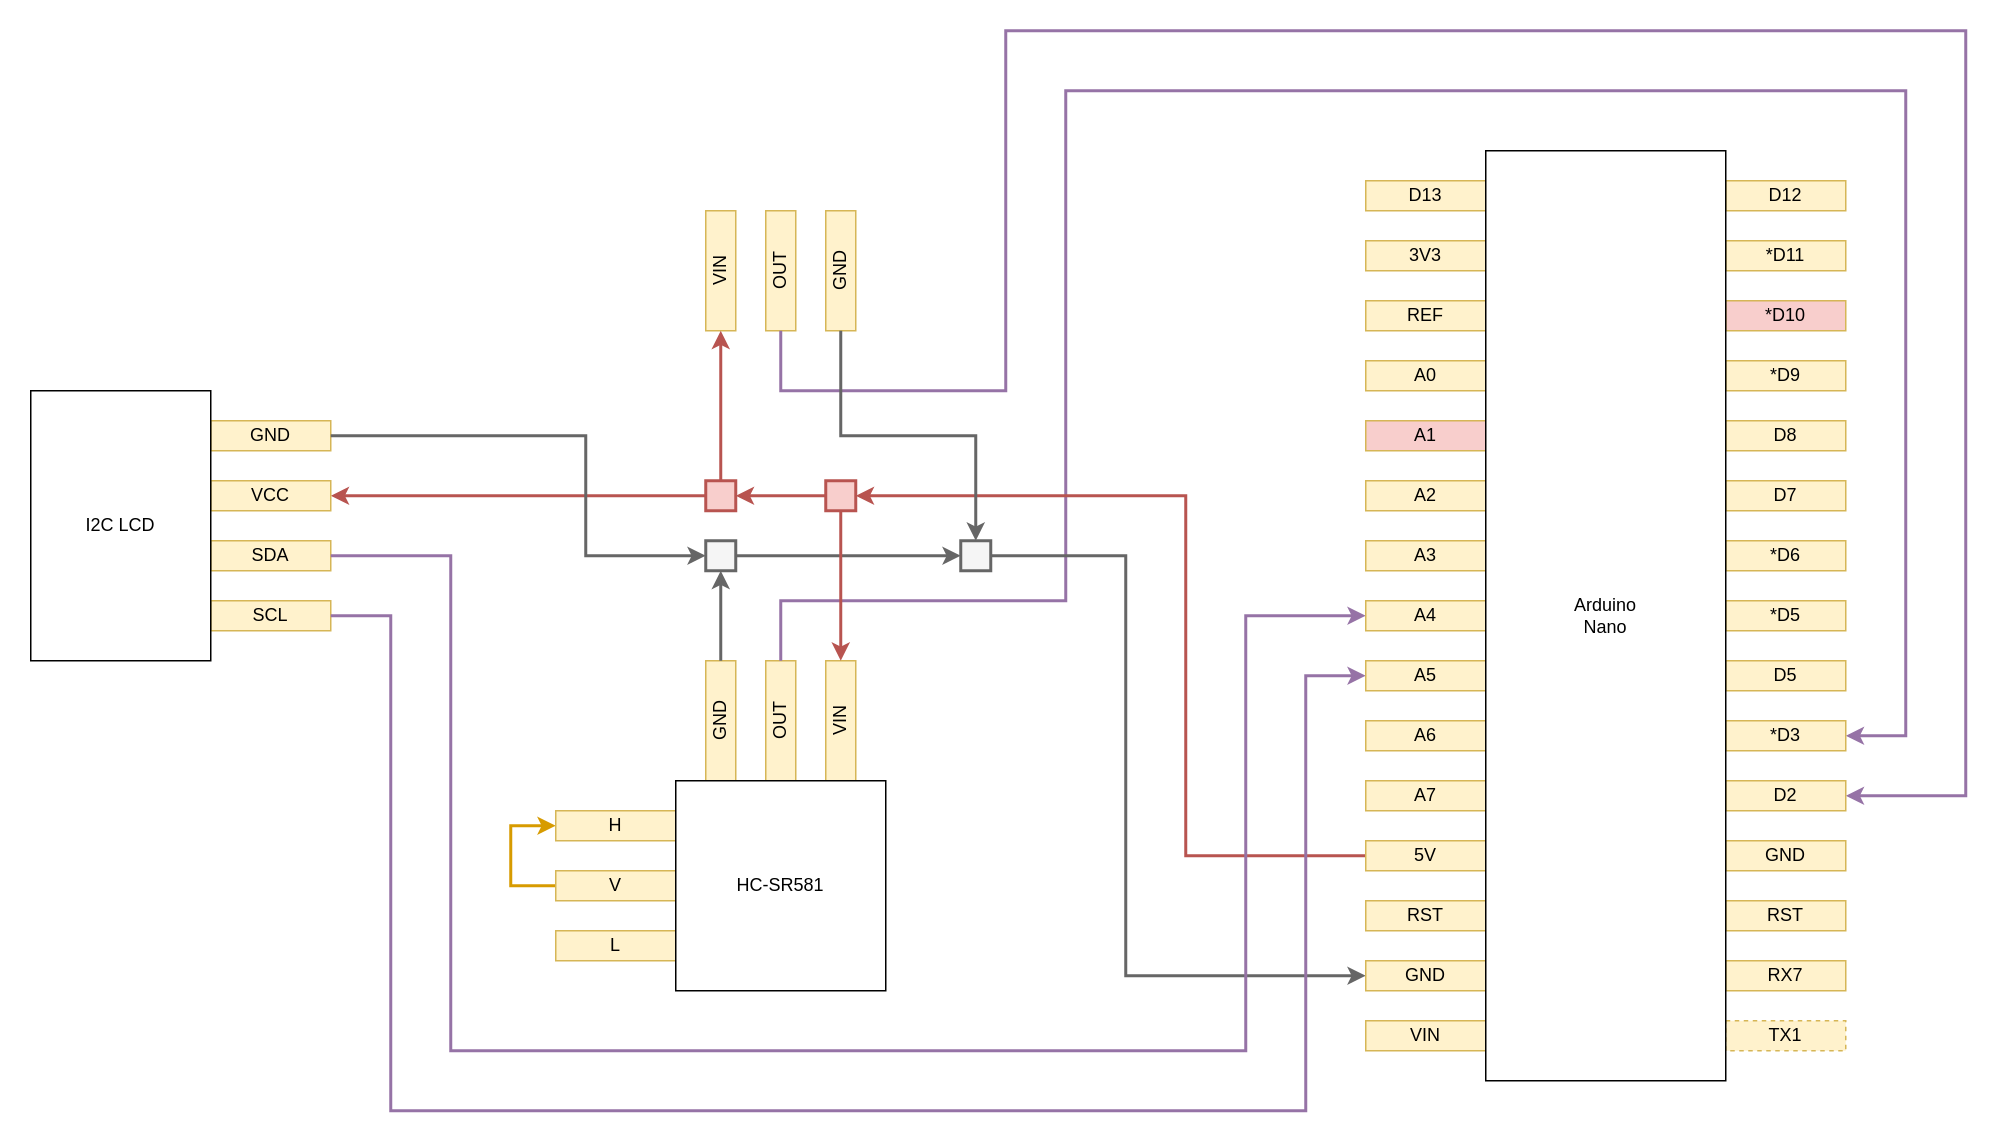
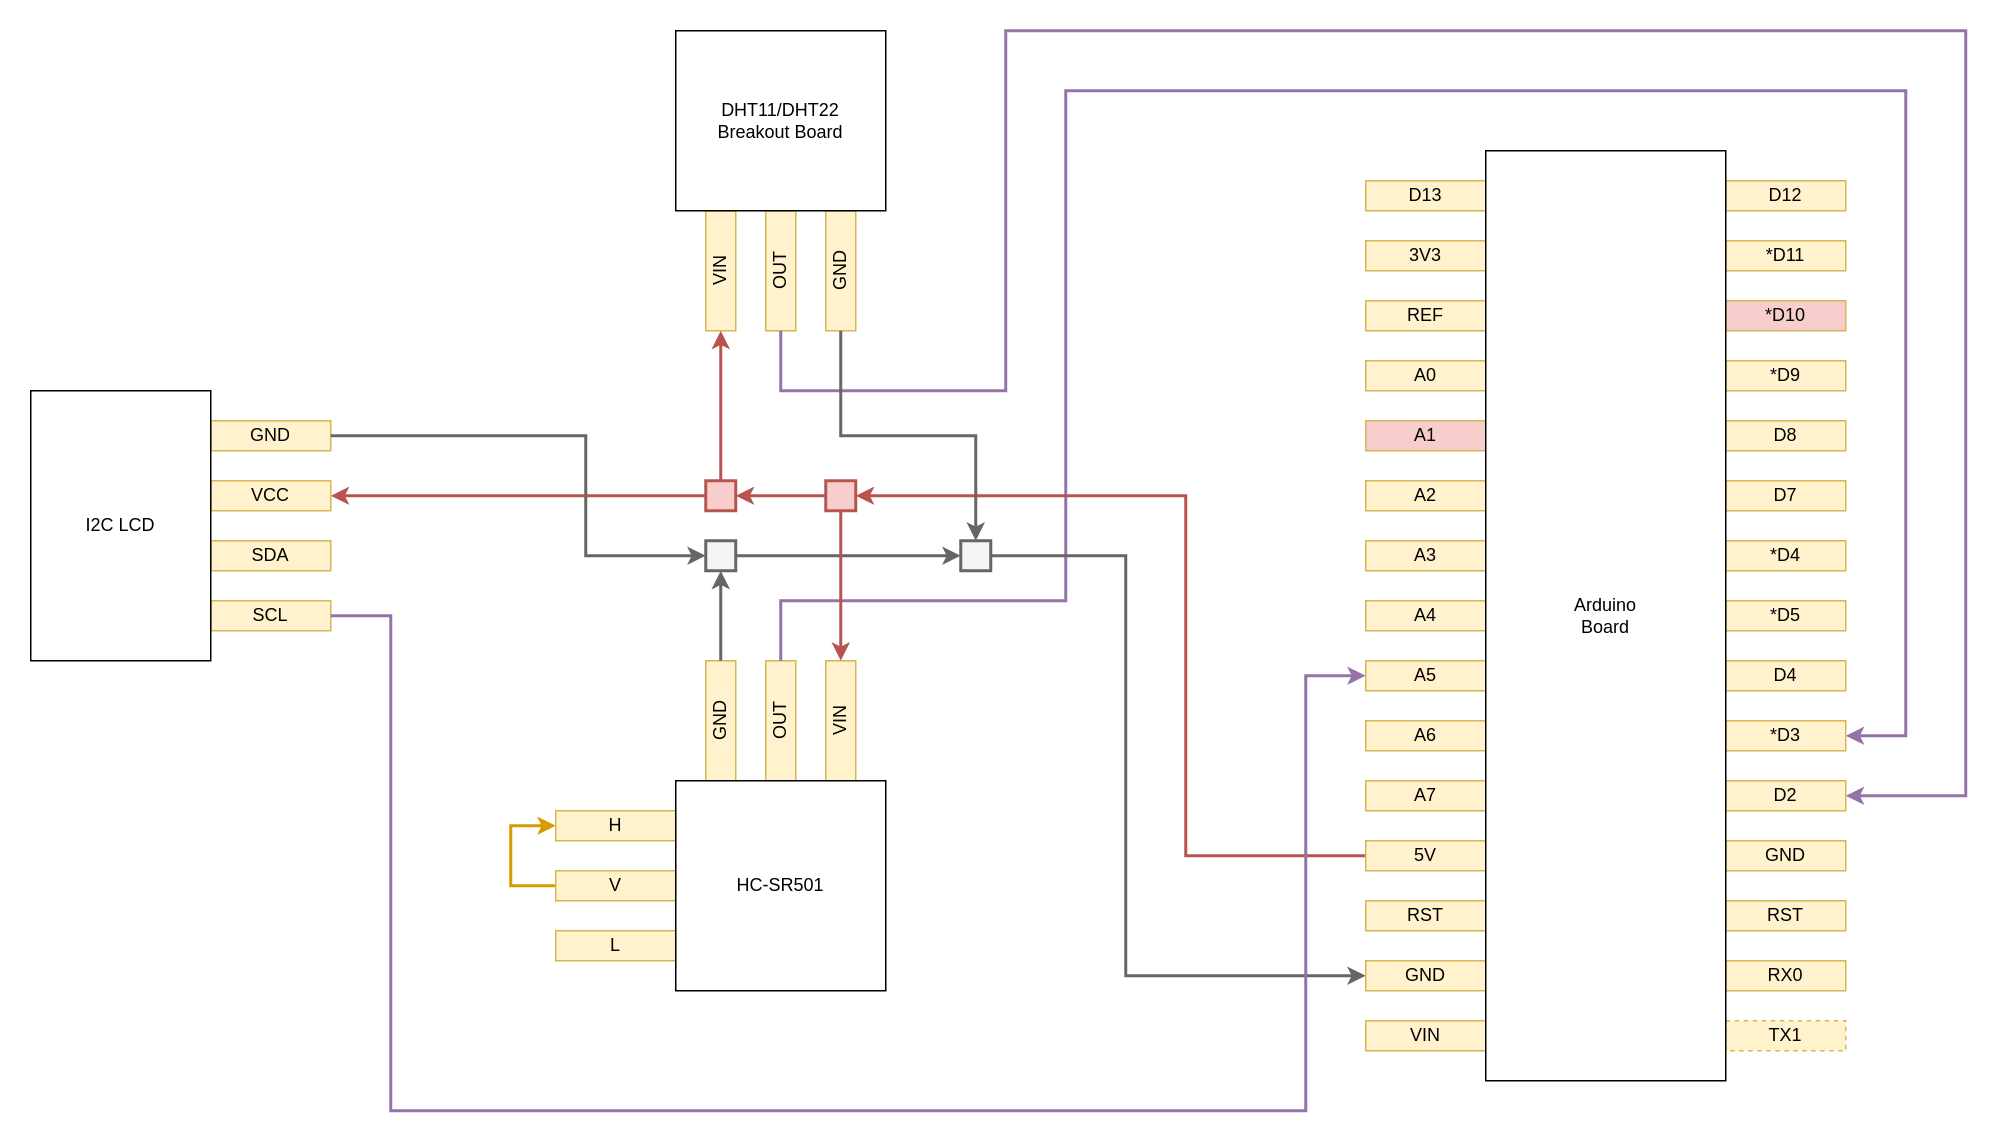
none -> (781, 121)
(1786, 556) -> (1786, 556)
(1606, 616) -> (1606, 616)
(1786, 676) -> (1786, 676)
(781, 886) -> (781, 886)
(1786, 976) -> (1786, 976)
(812, 1051) -> none
